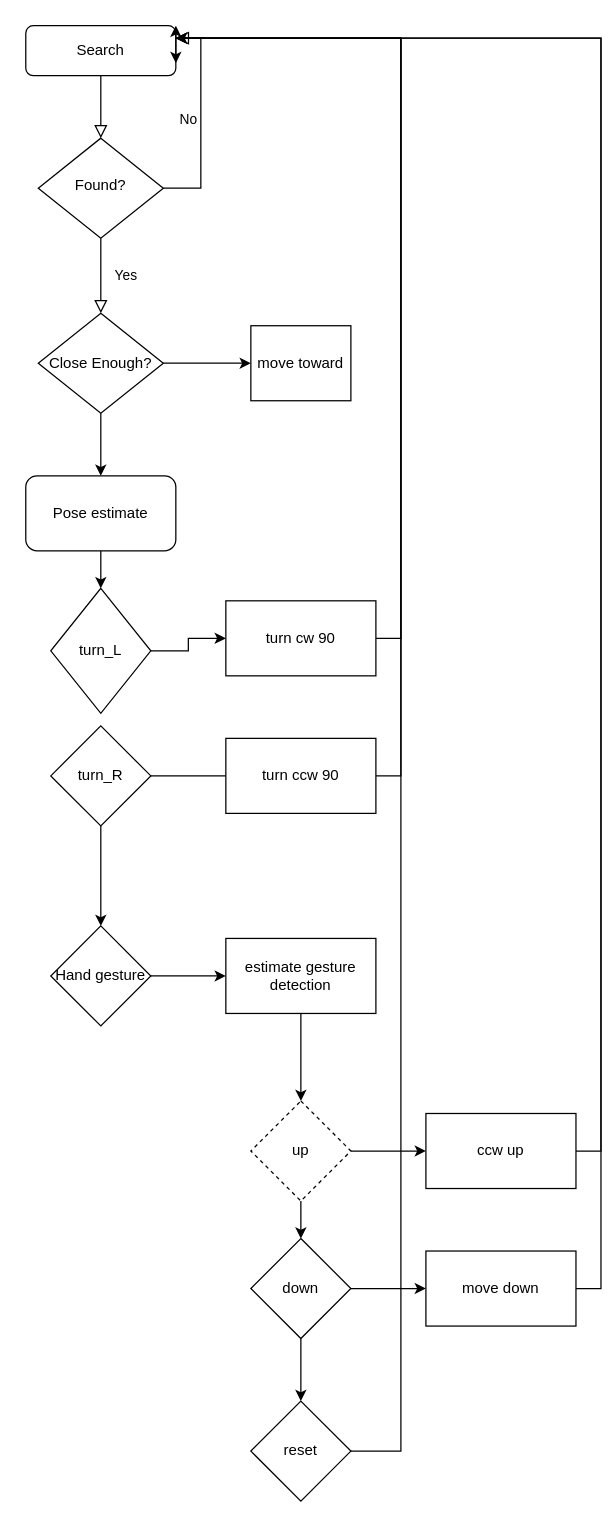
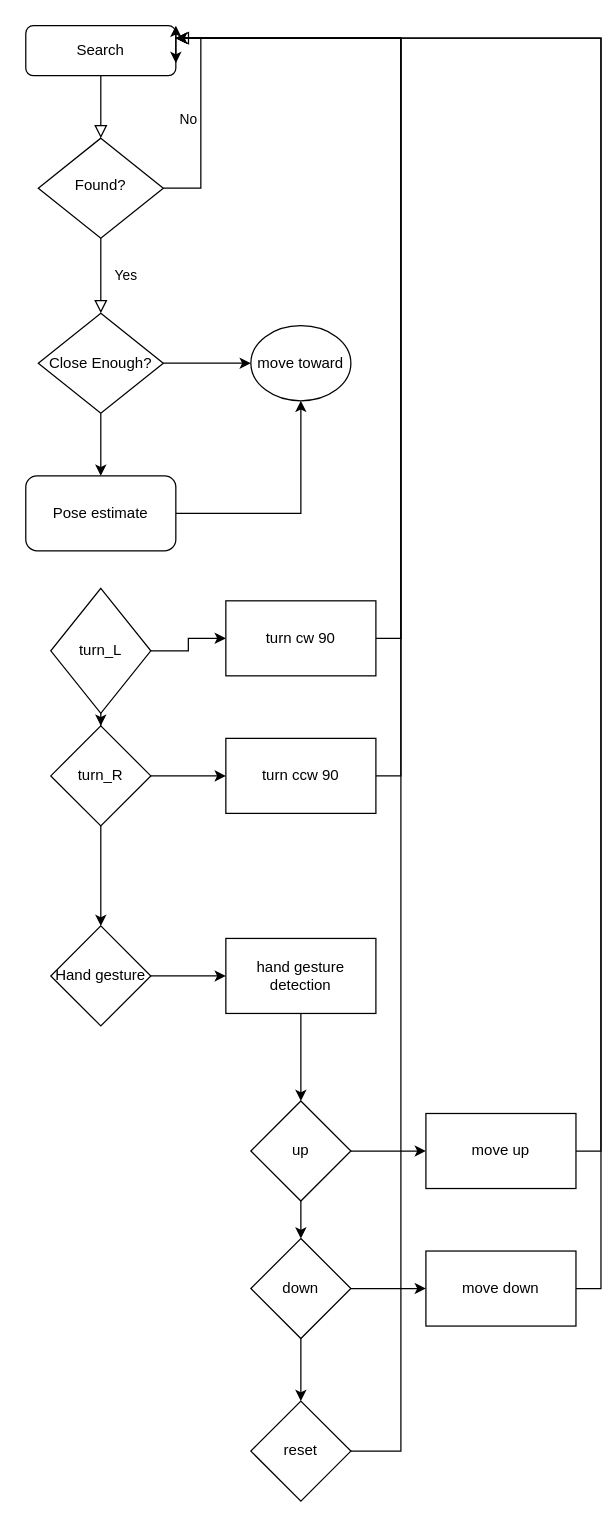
(301, 363) -> (301, 363)
(101, 574) -> (290, 513)
none -> (101, 719)
(219, 776) -> (216, 776)
(301, 976) -> (301, 976)
(301, 1151) -> (301, 1151)
(501, 1151) -> (501, 1151)
